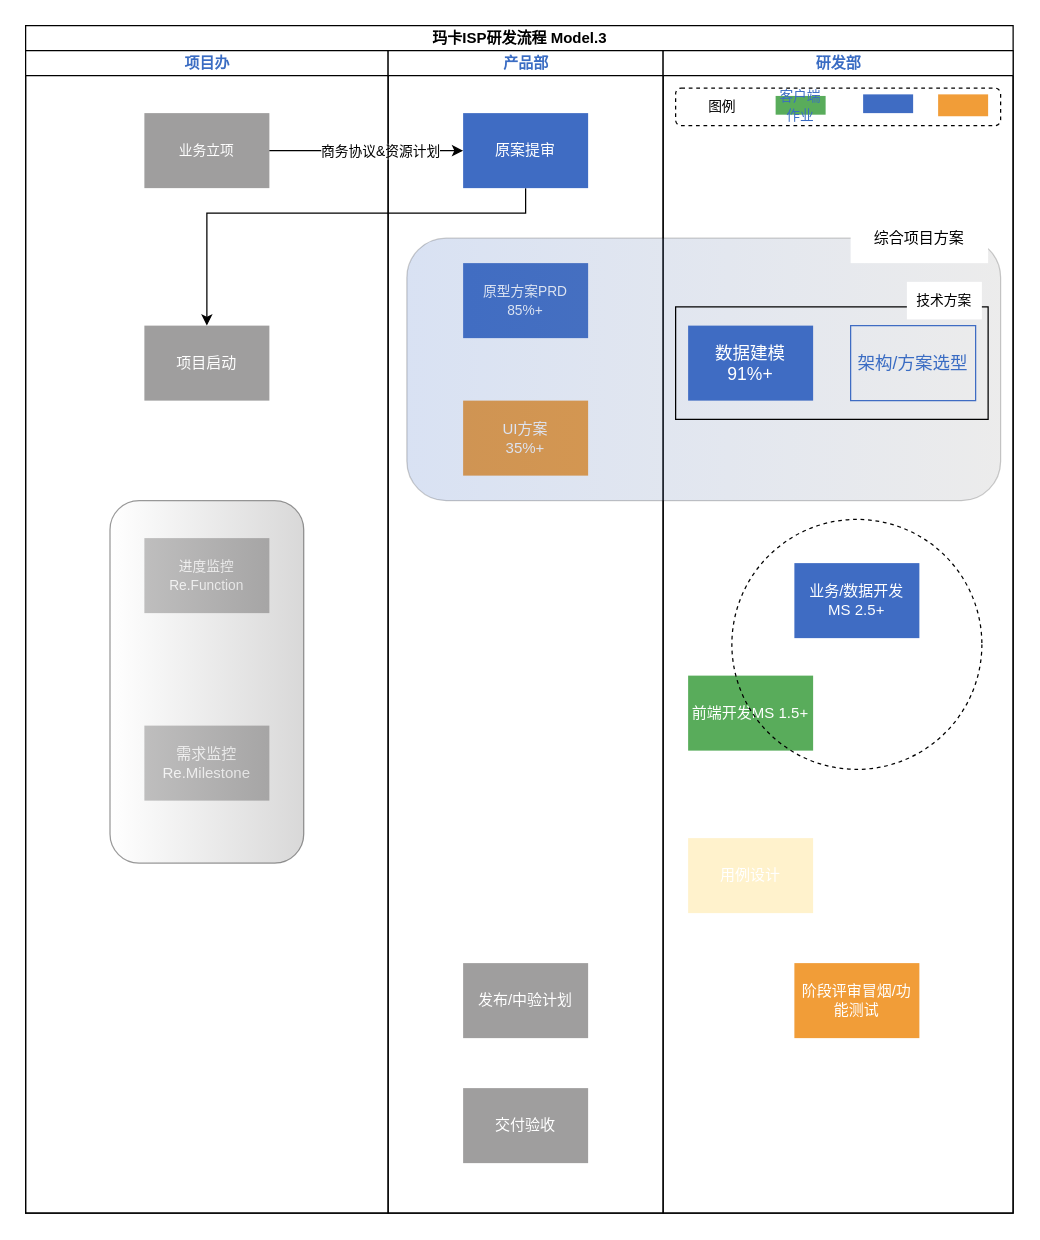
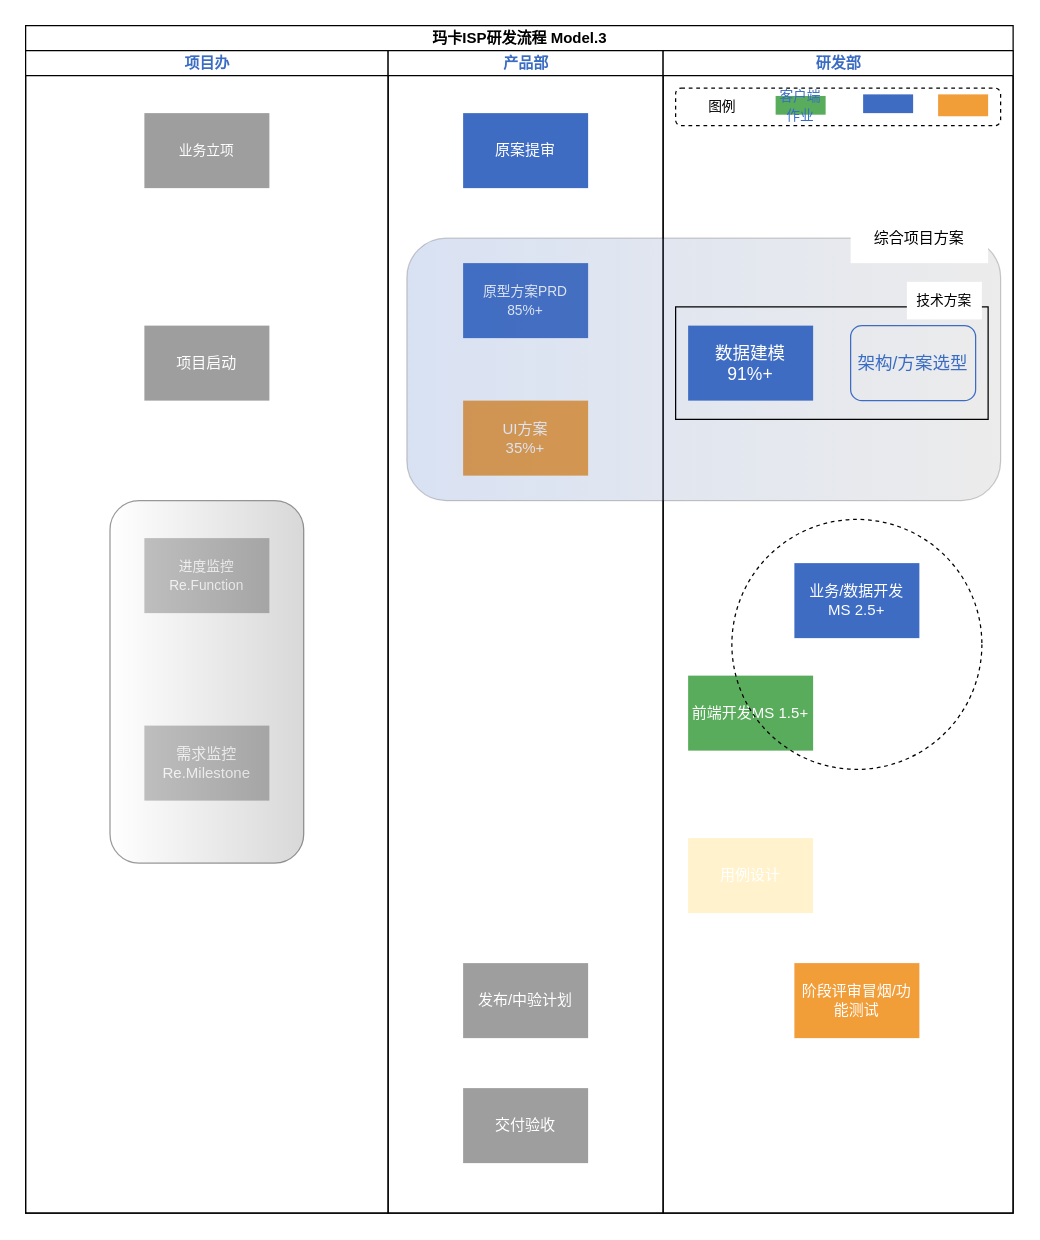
(362, 151) -> none
(327, 213) -> none
(913, 363) -> (913, 363)
